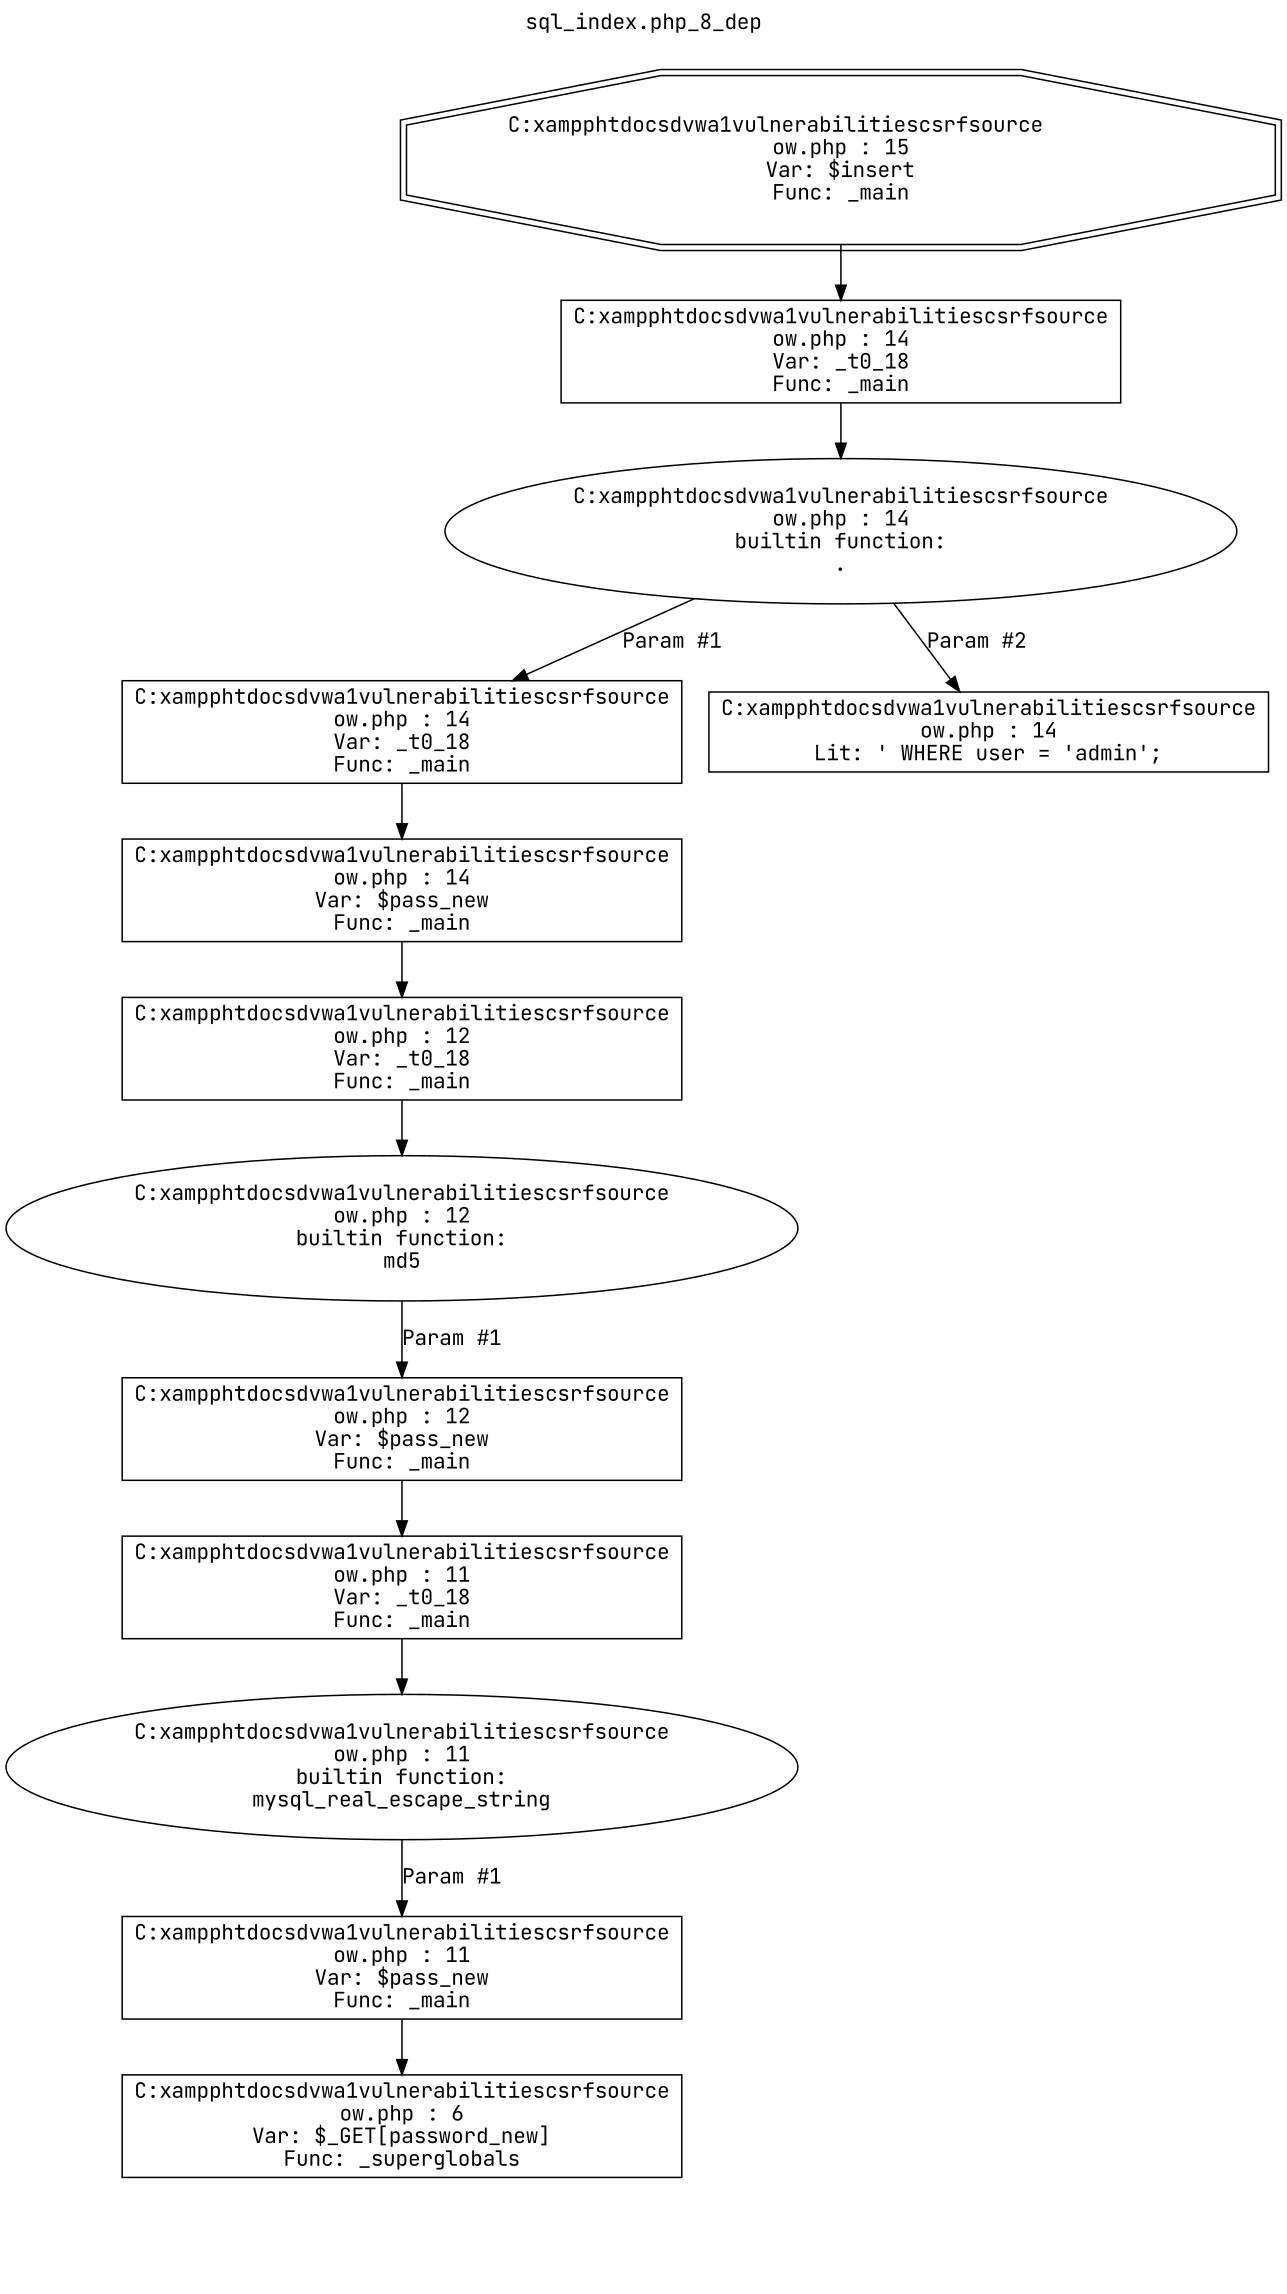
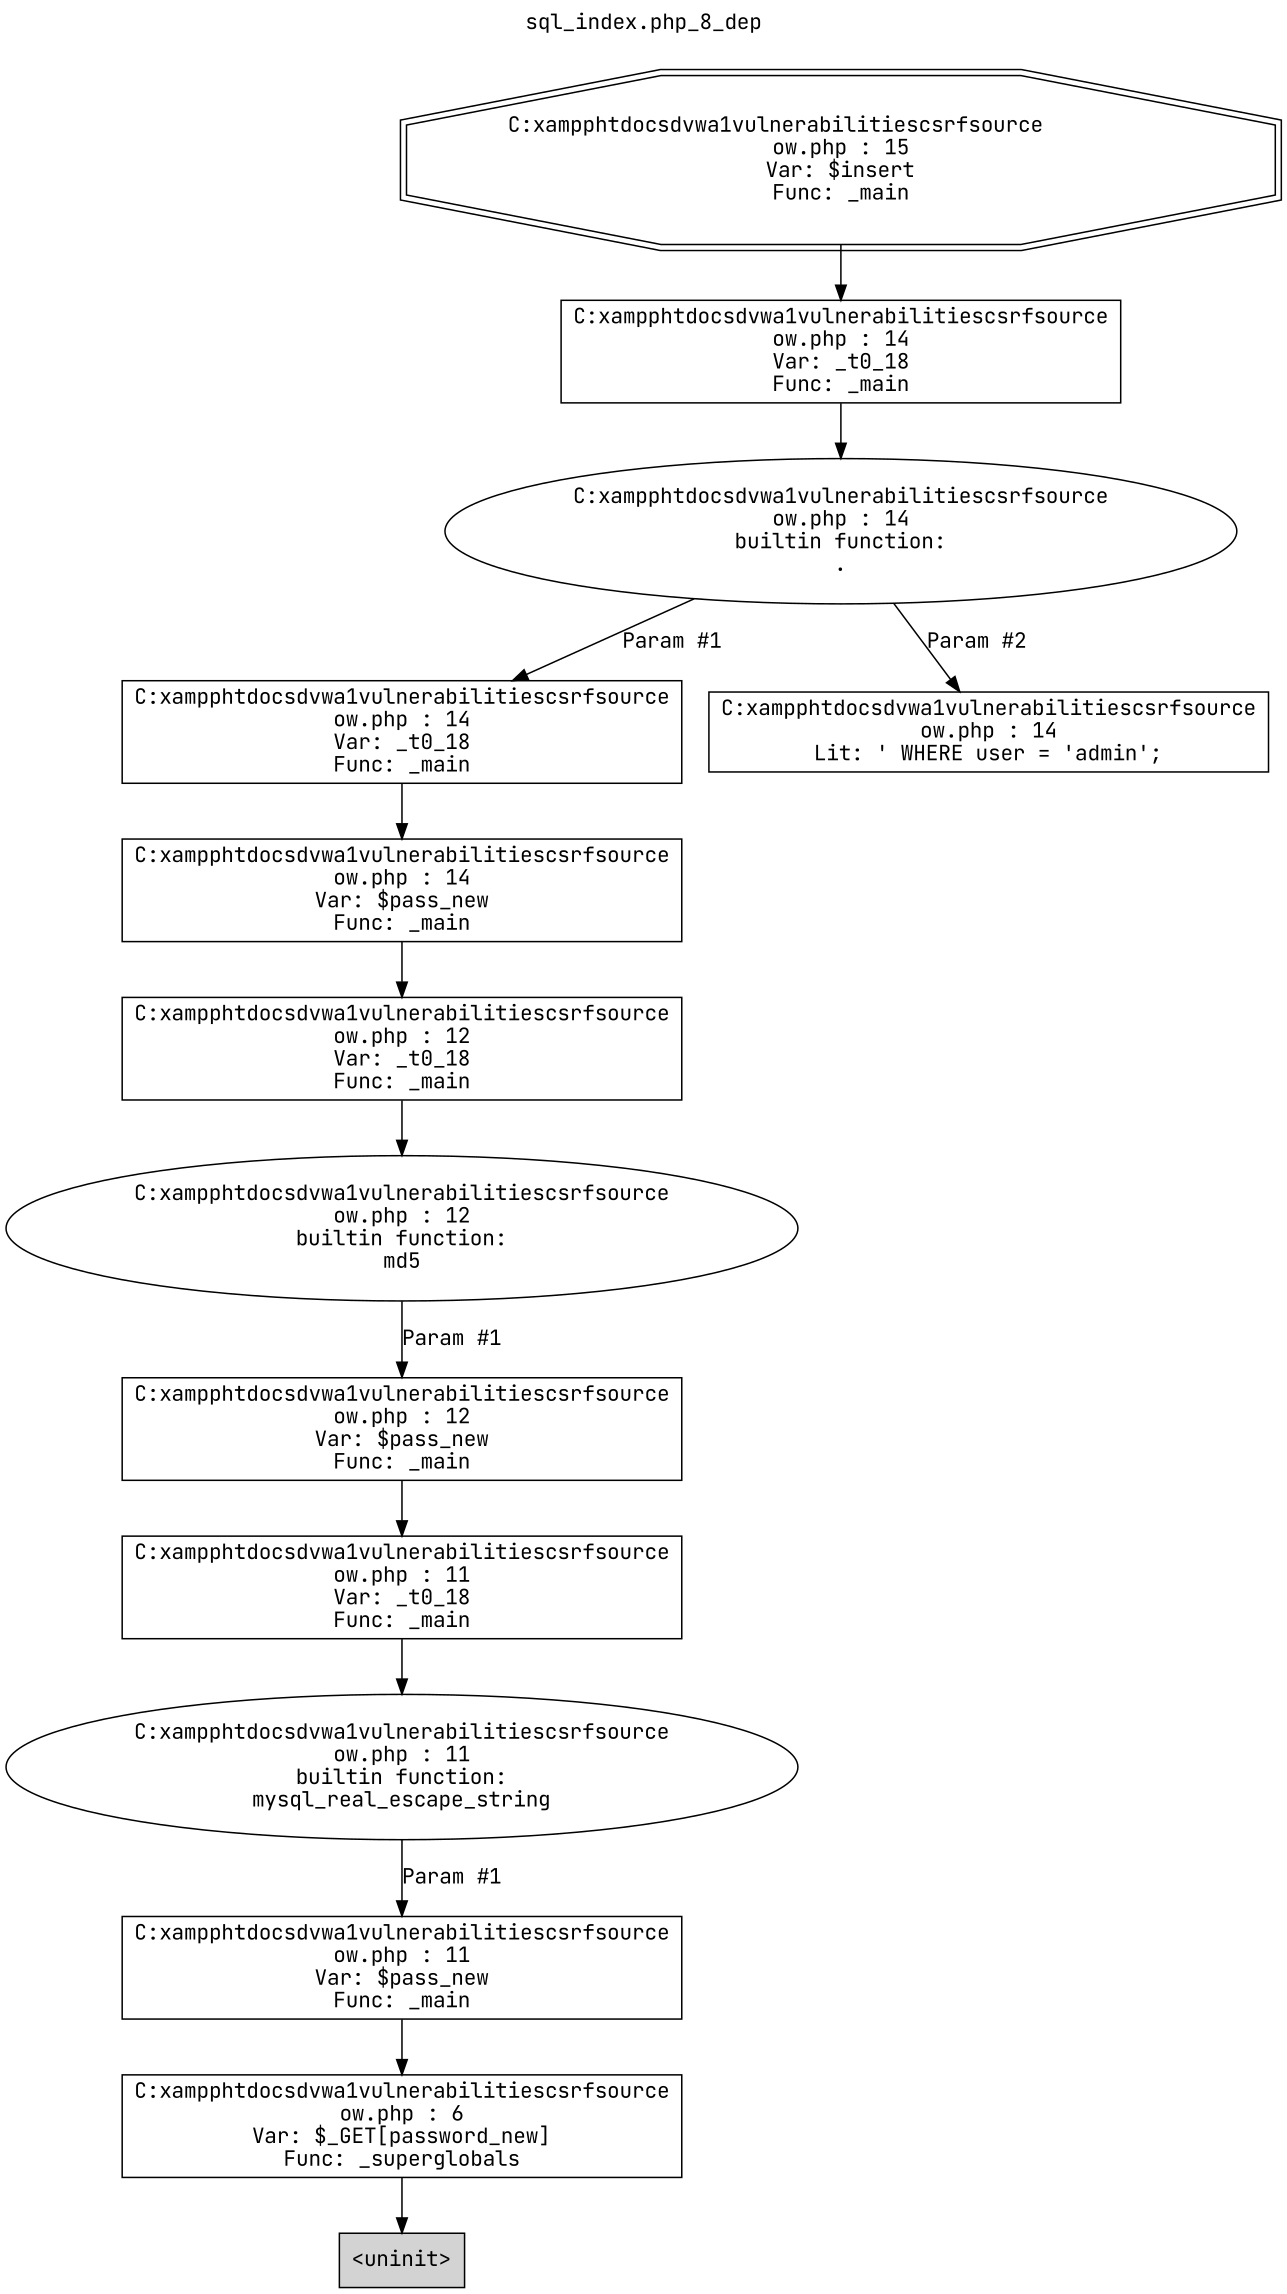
none -> (402, 2260)
